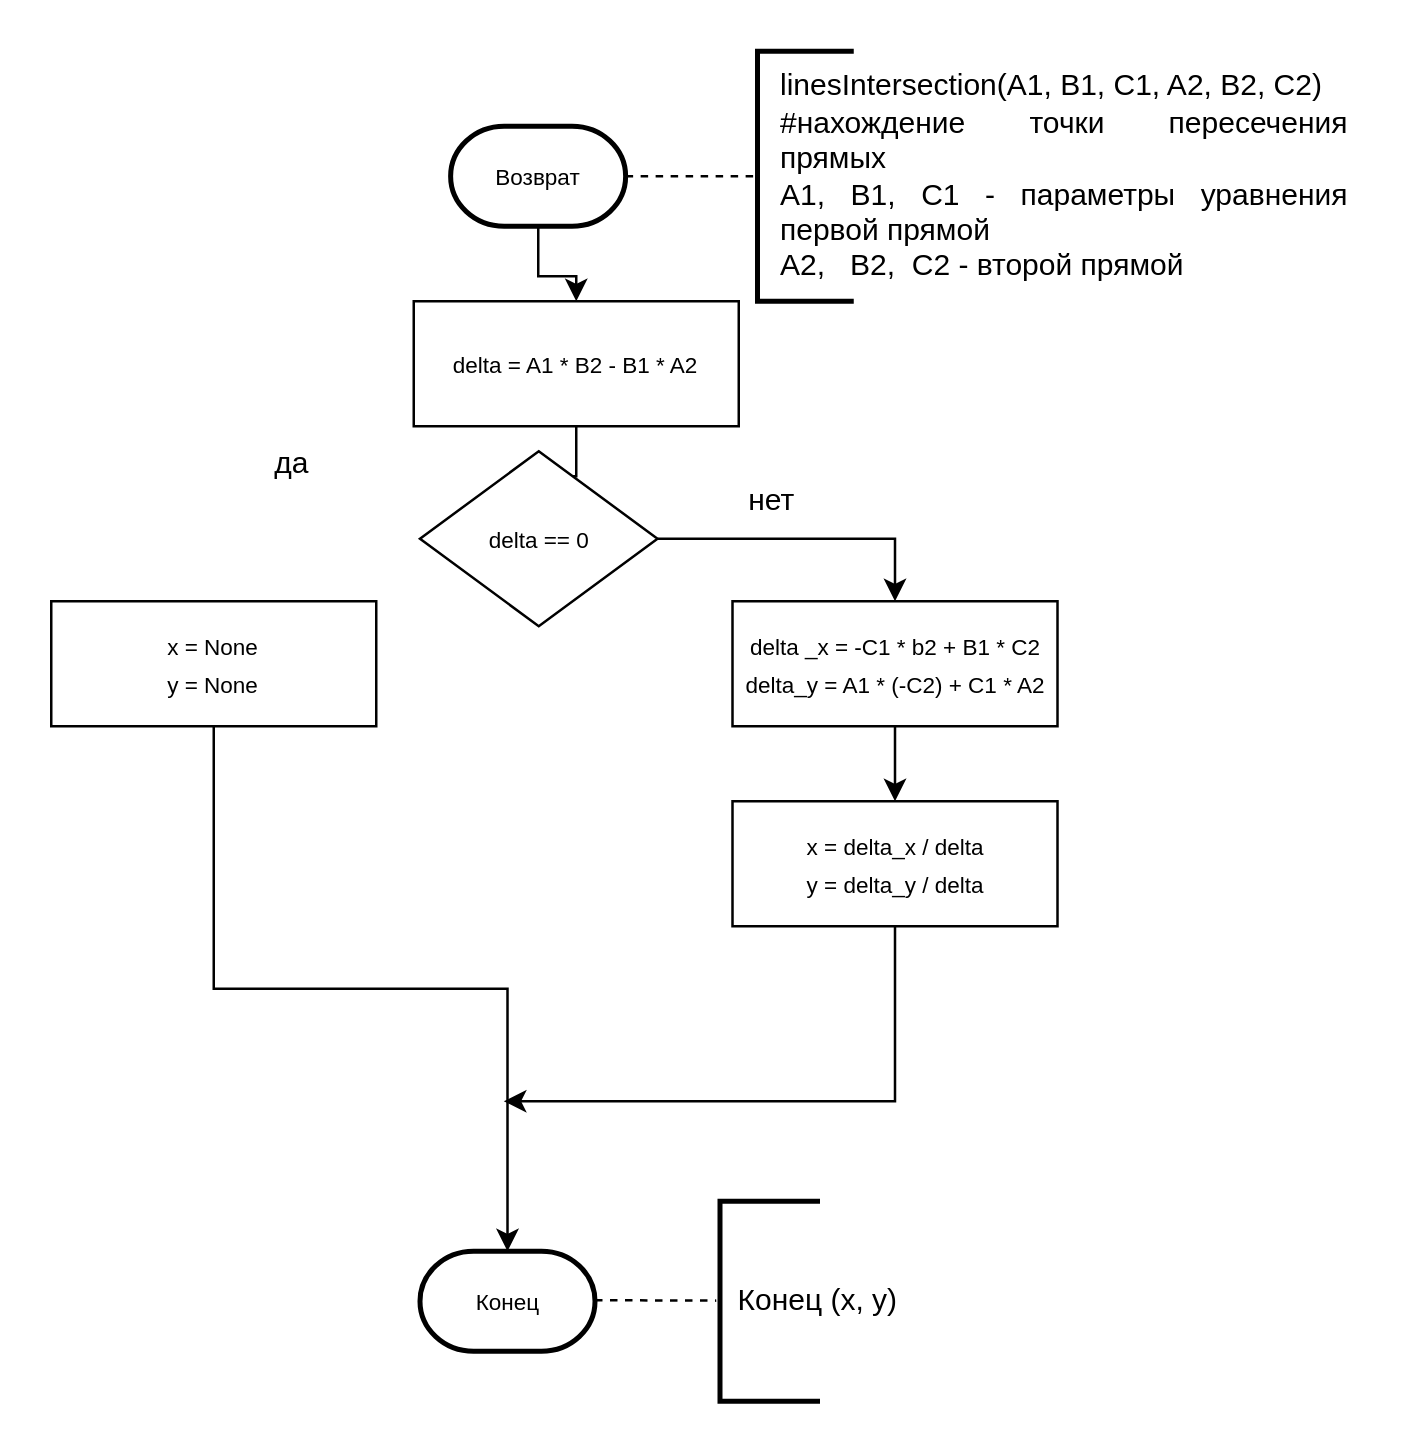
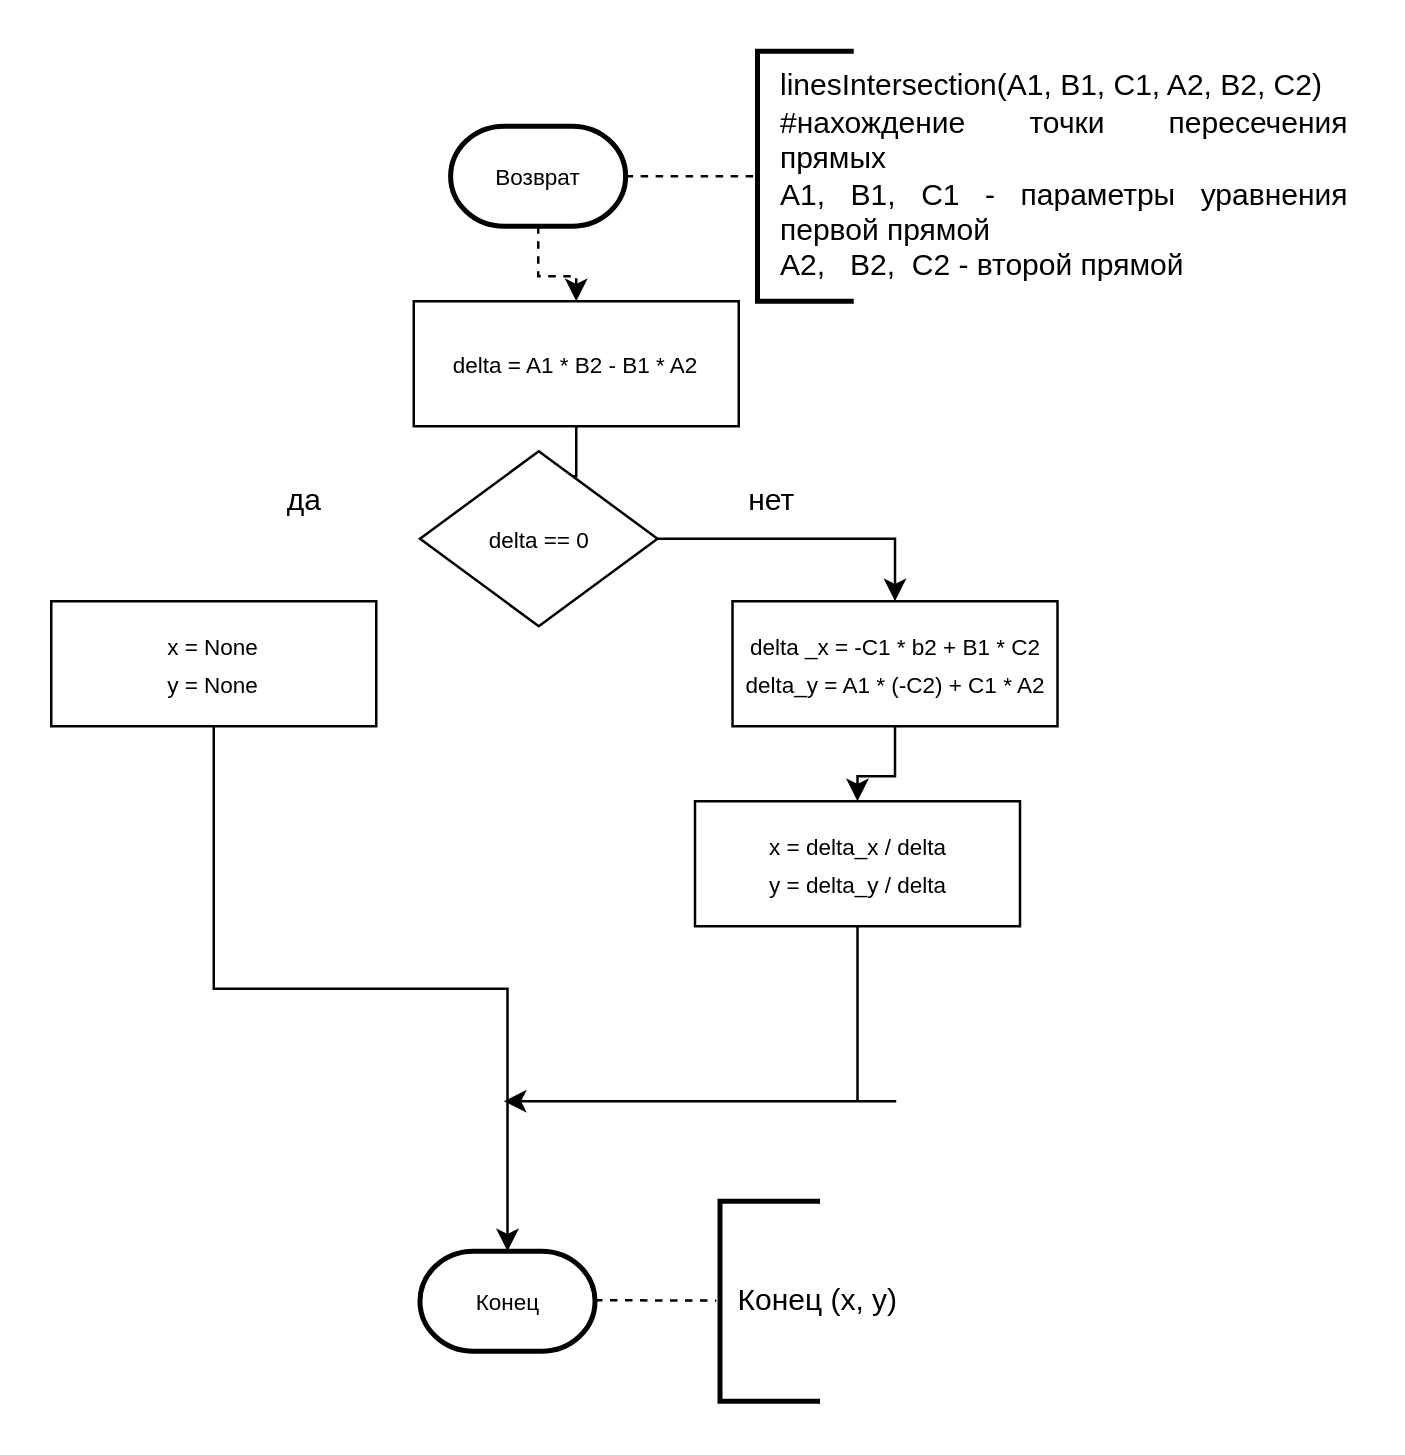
(538, 272) -> (538, 272)
(291, 464) -> (304, 501)
(895, 864) -> (858, 864)
